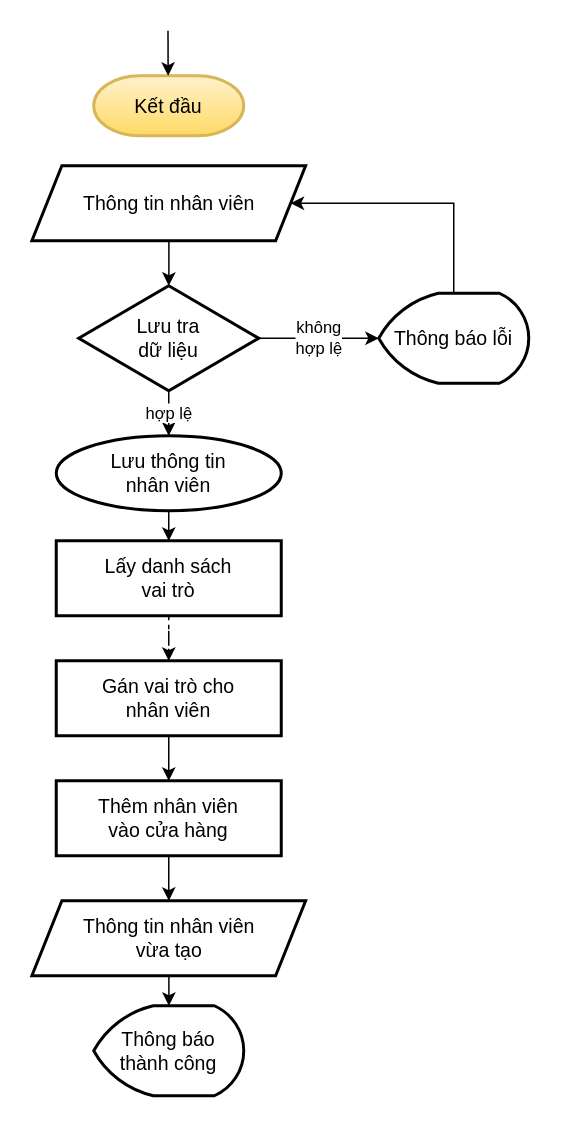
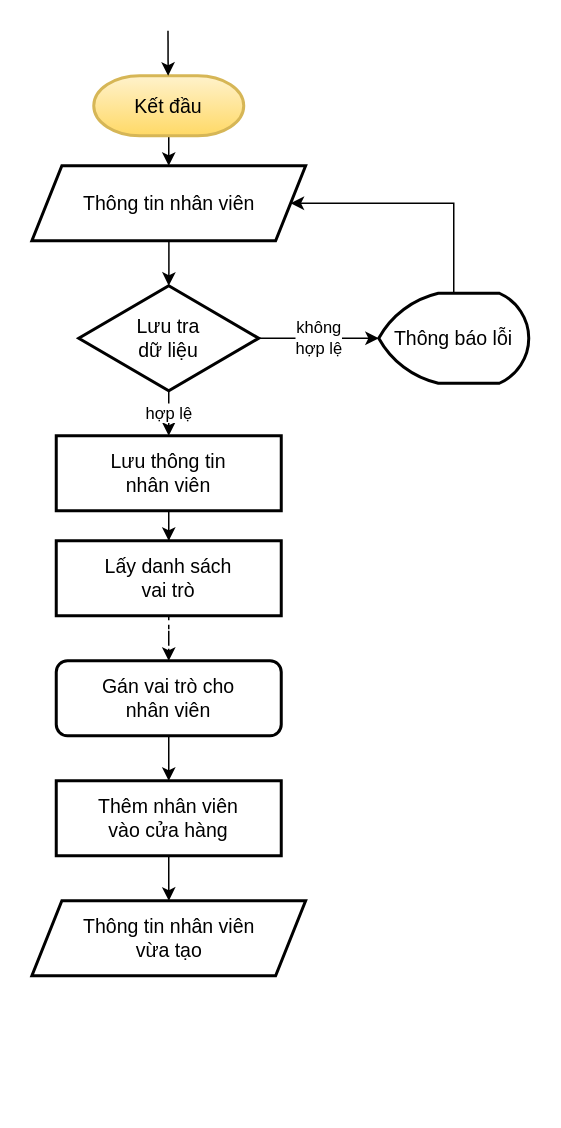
none -> (169, 146)
(169, 473) -> (169, 473)
(169, 698) -> (169, 698)
(169, 986) -> none
(169, 1051) -> none
